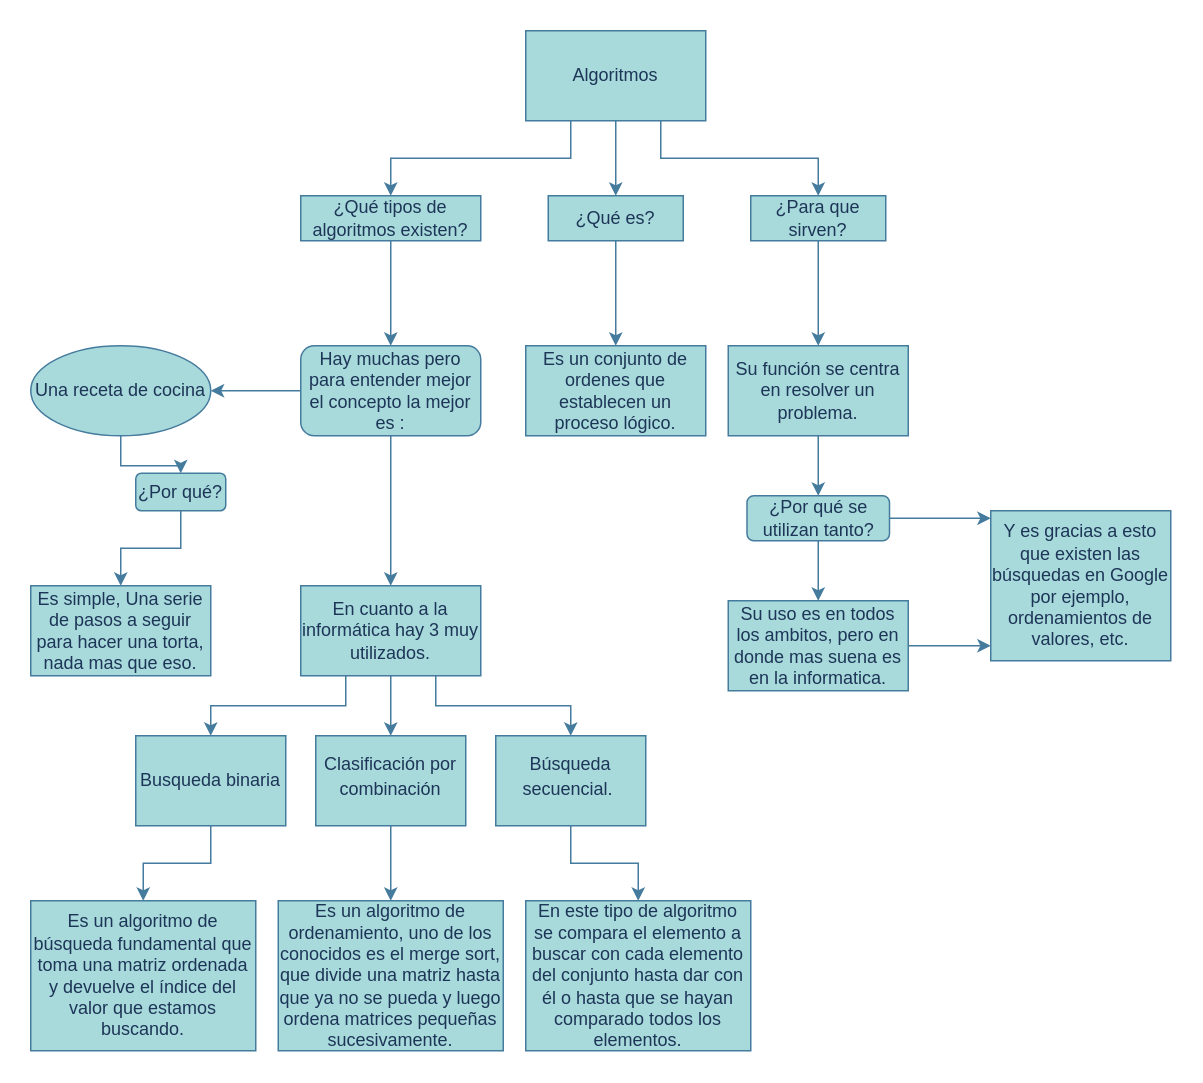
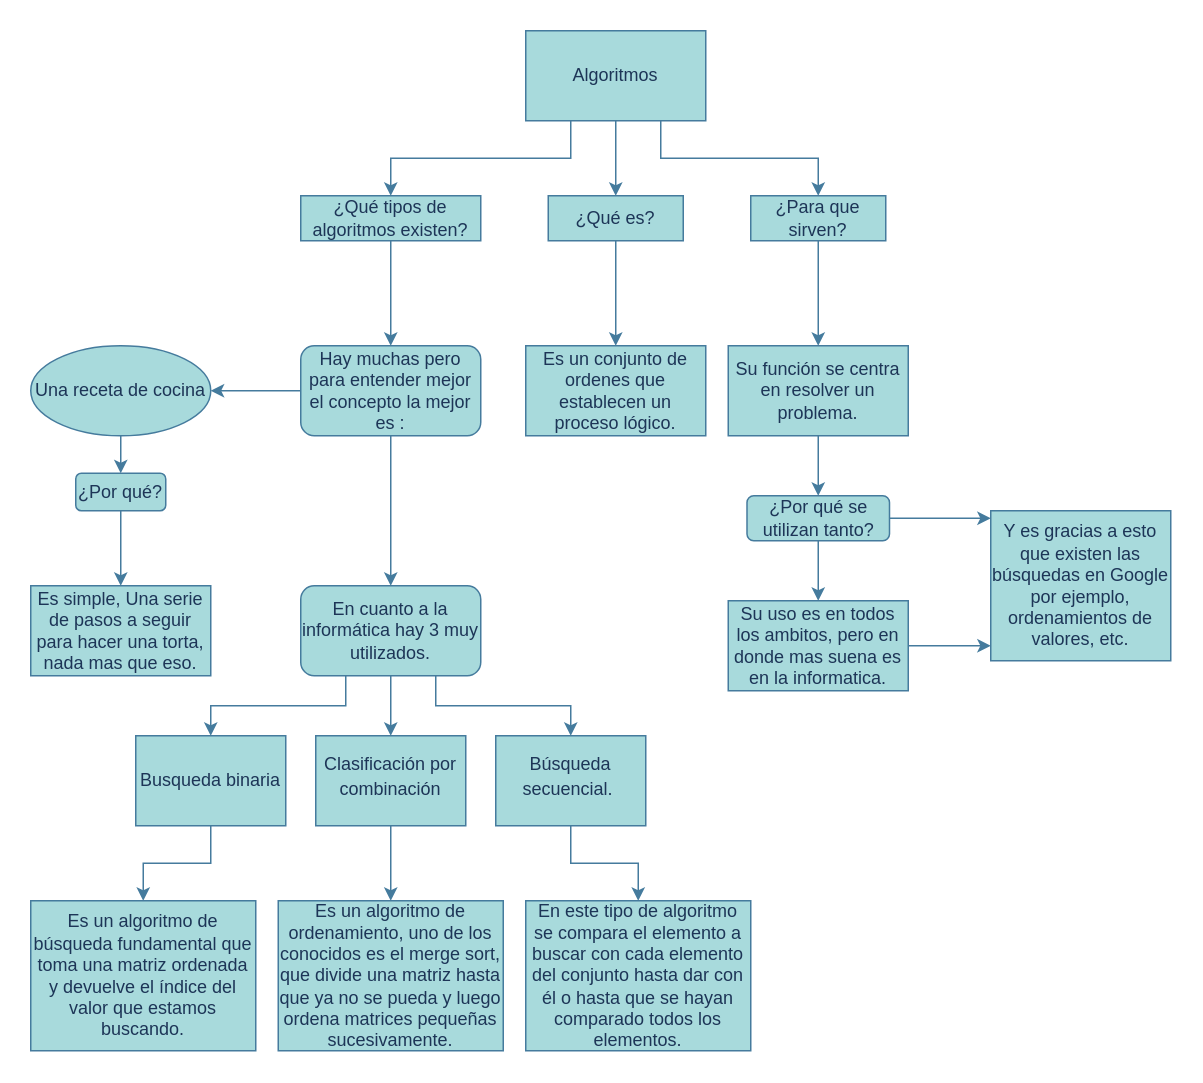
(181, 492) -> (121, 492)
(391, 631) -> (391, 631)
